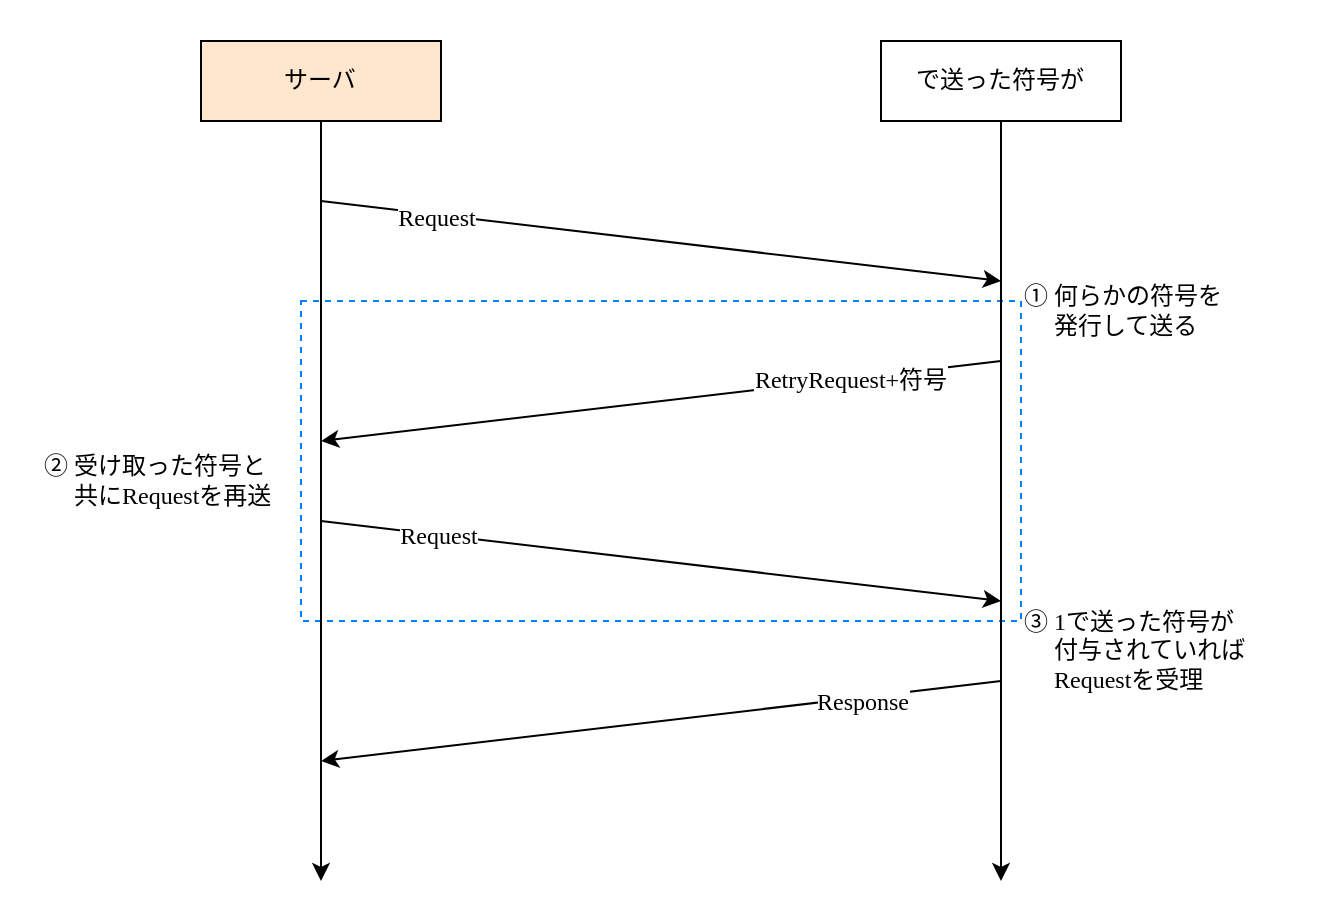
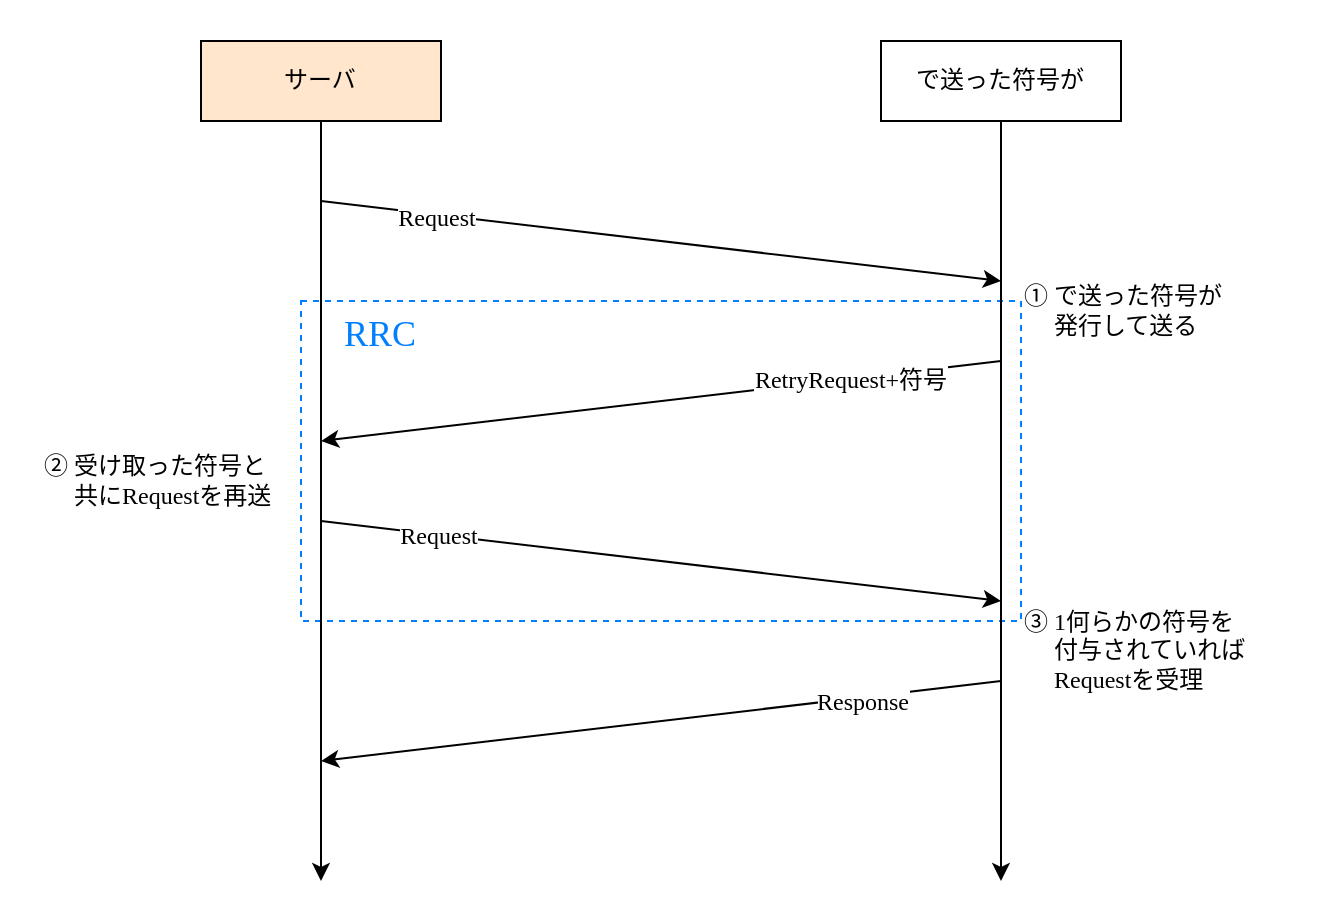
(1119, 311) -> (1119, 311)
none -> (401, 331)
(1126, 651) -> (1126, 651)
